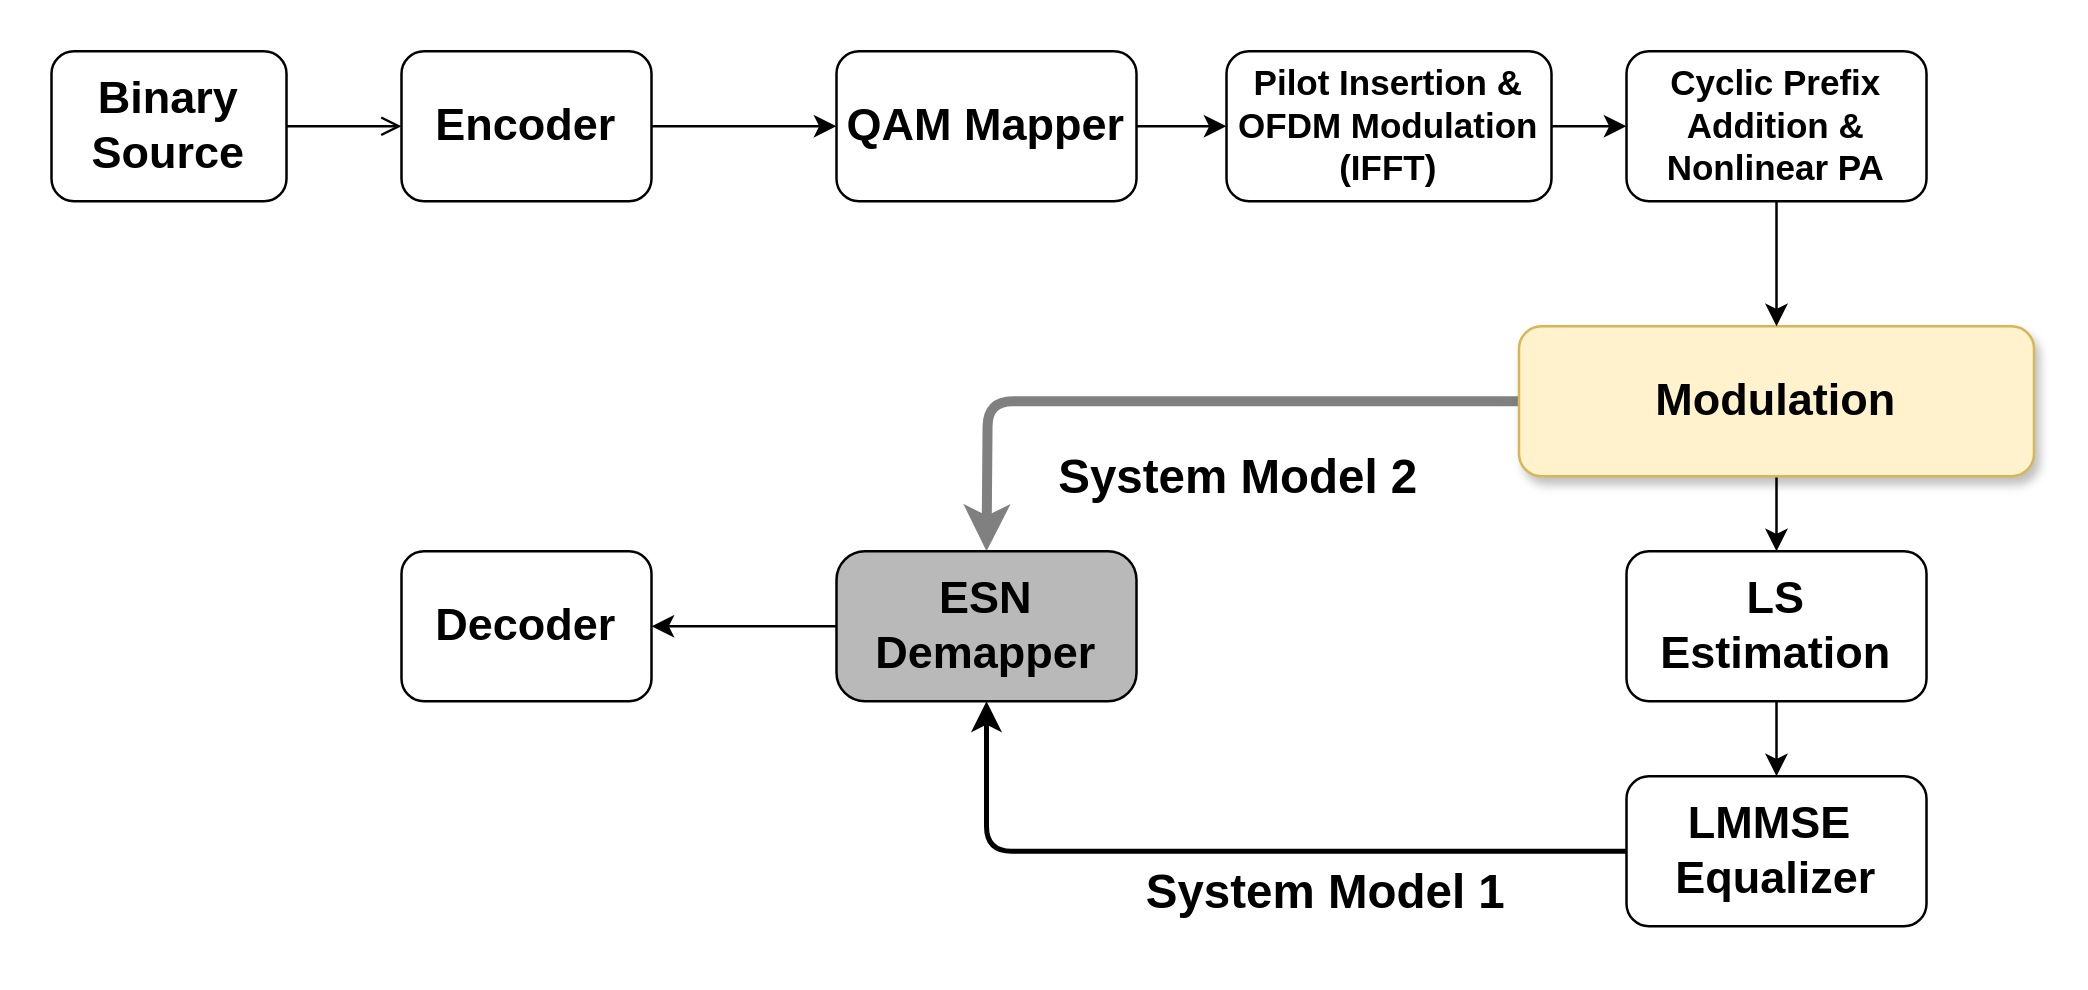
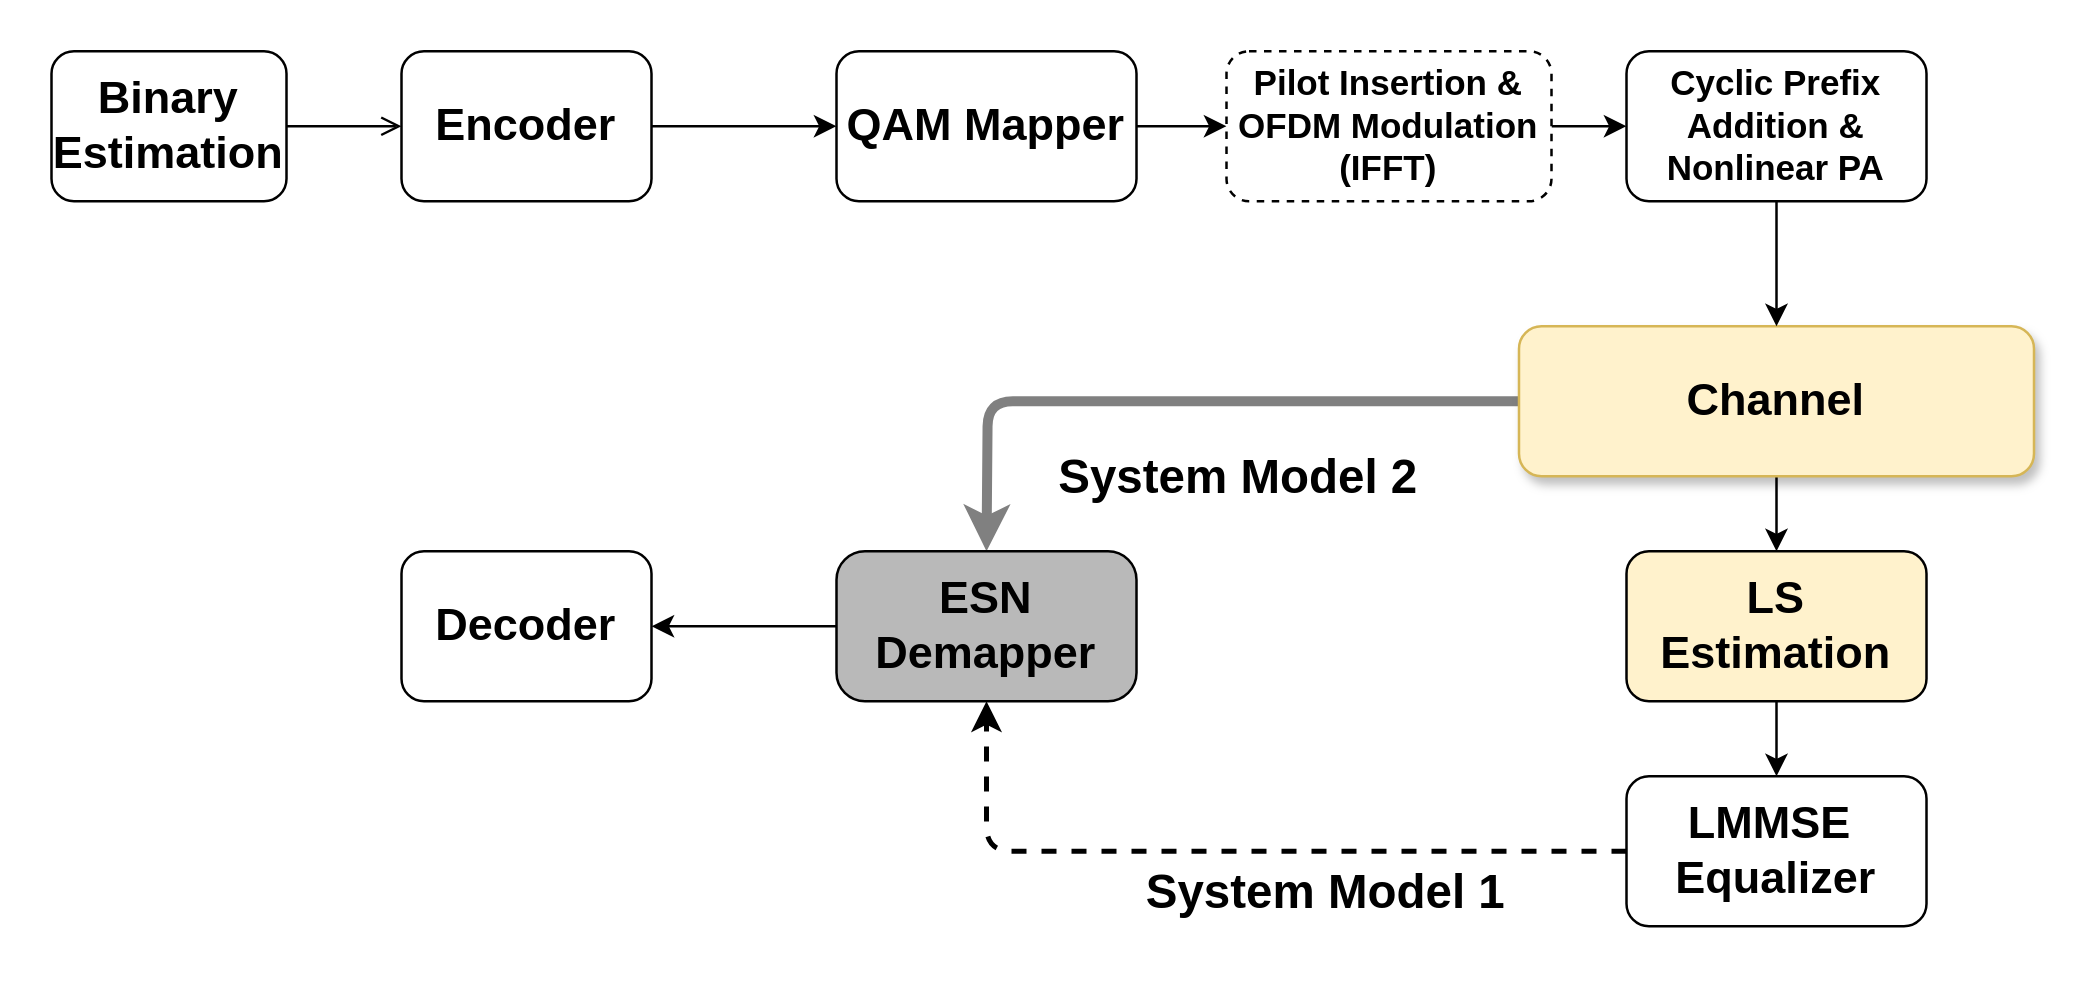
(169, 126) -> (169, 126)
(1389, 126) -> (1389, 126)
(1776, 401) -> (1776, 401)
(1776, 626) -> (1776, 626)
(1604, 851) -> (1604, 851)
